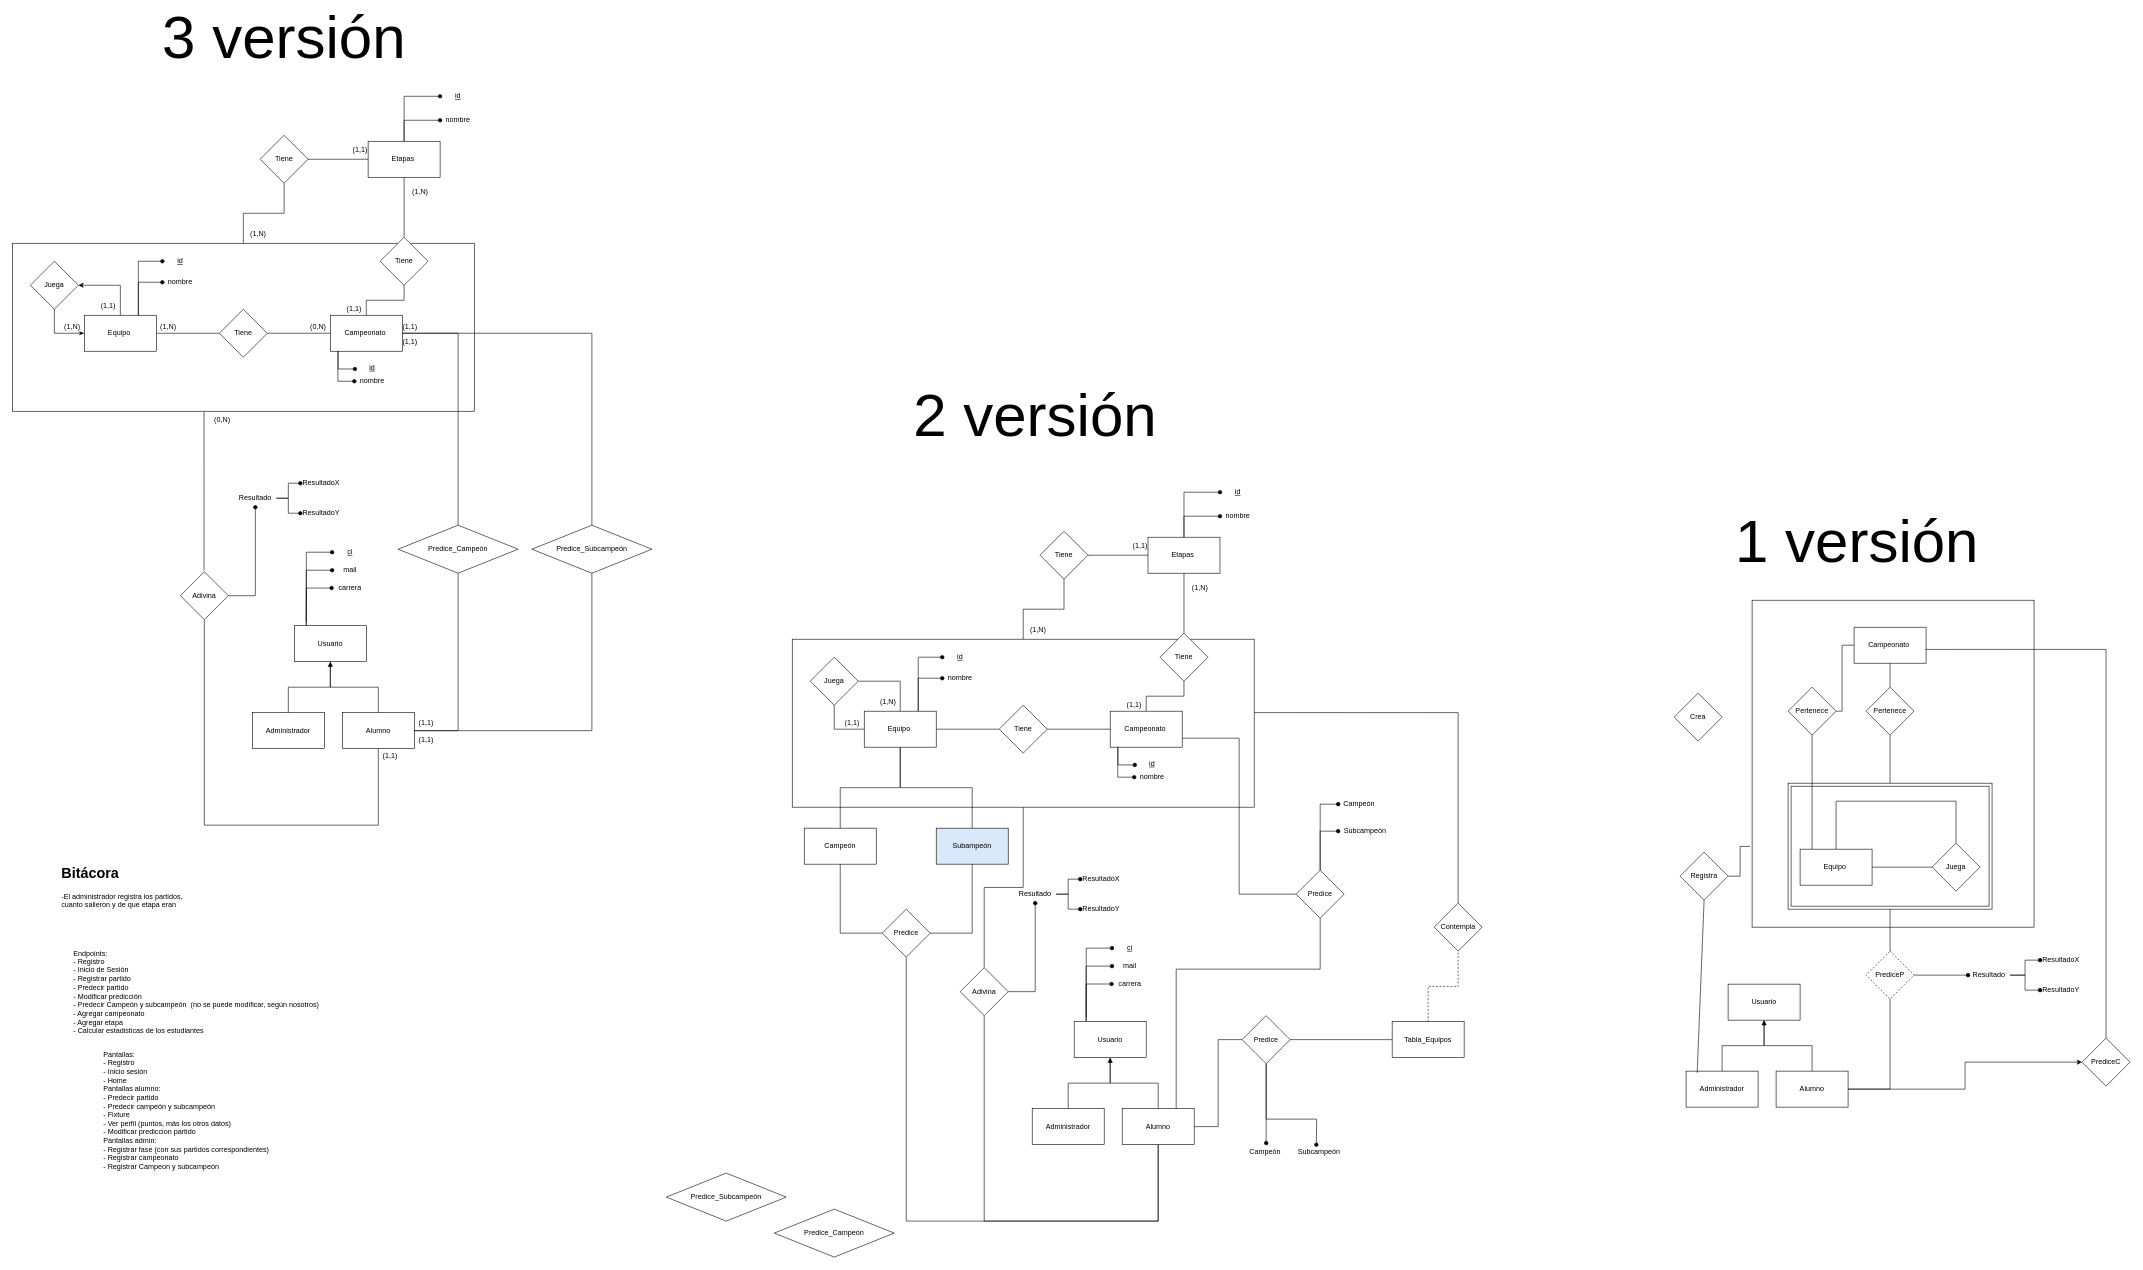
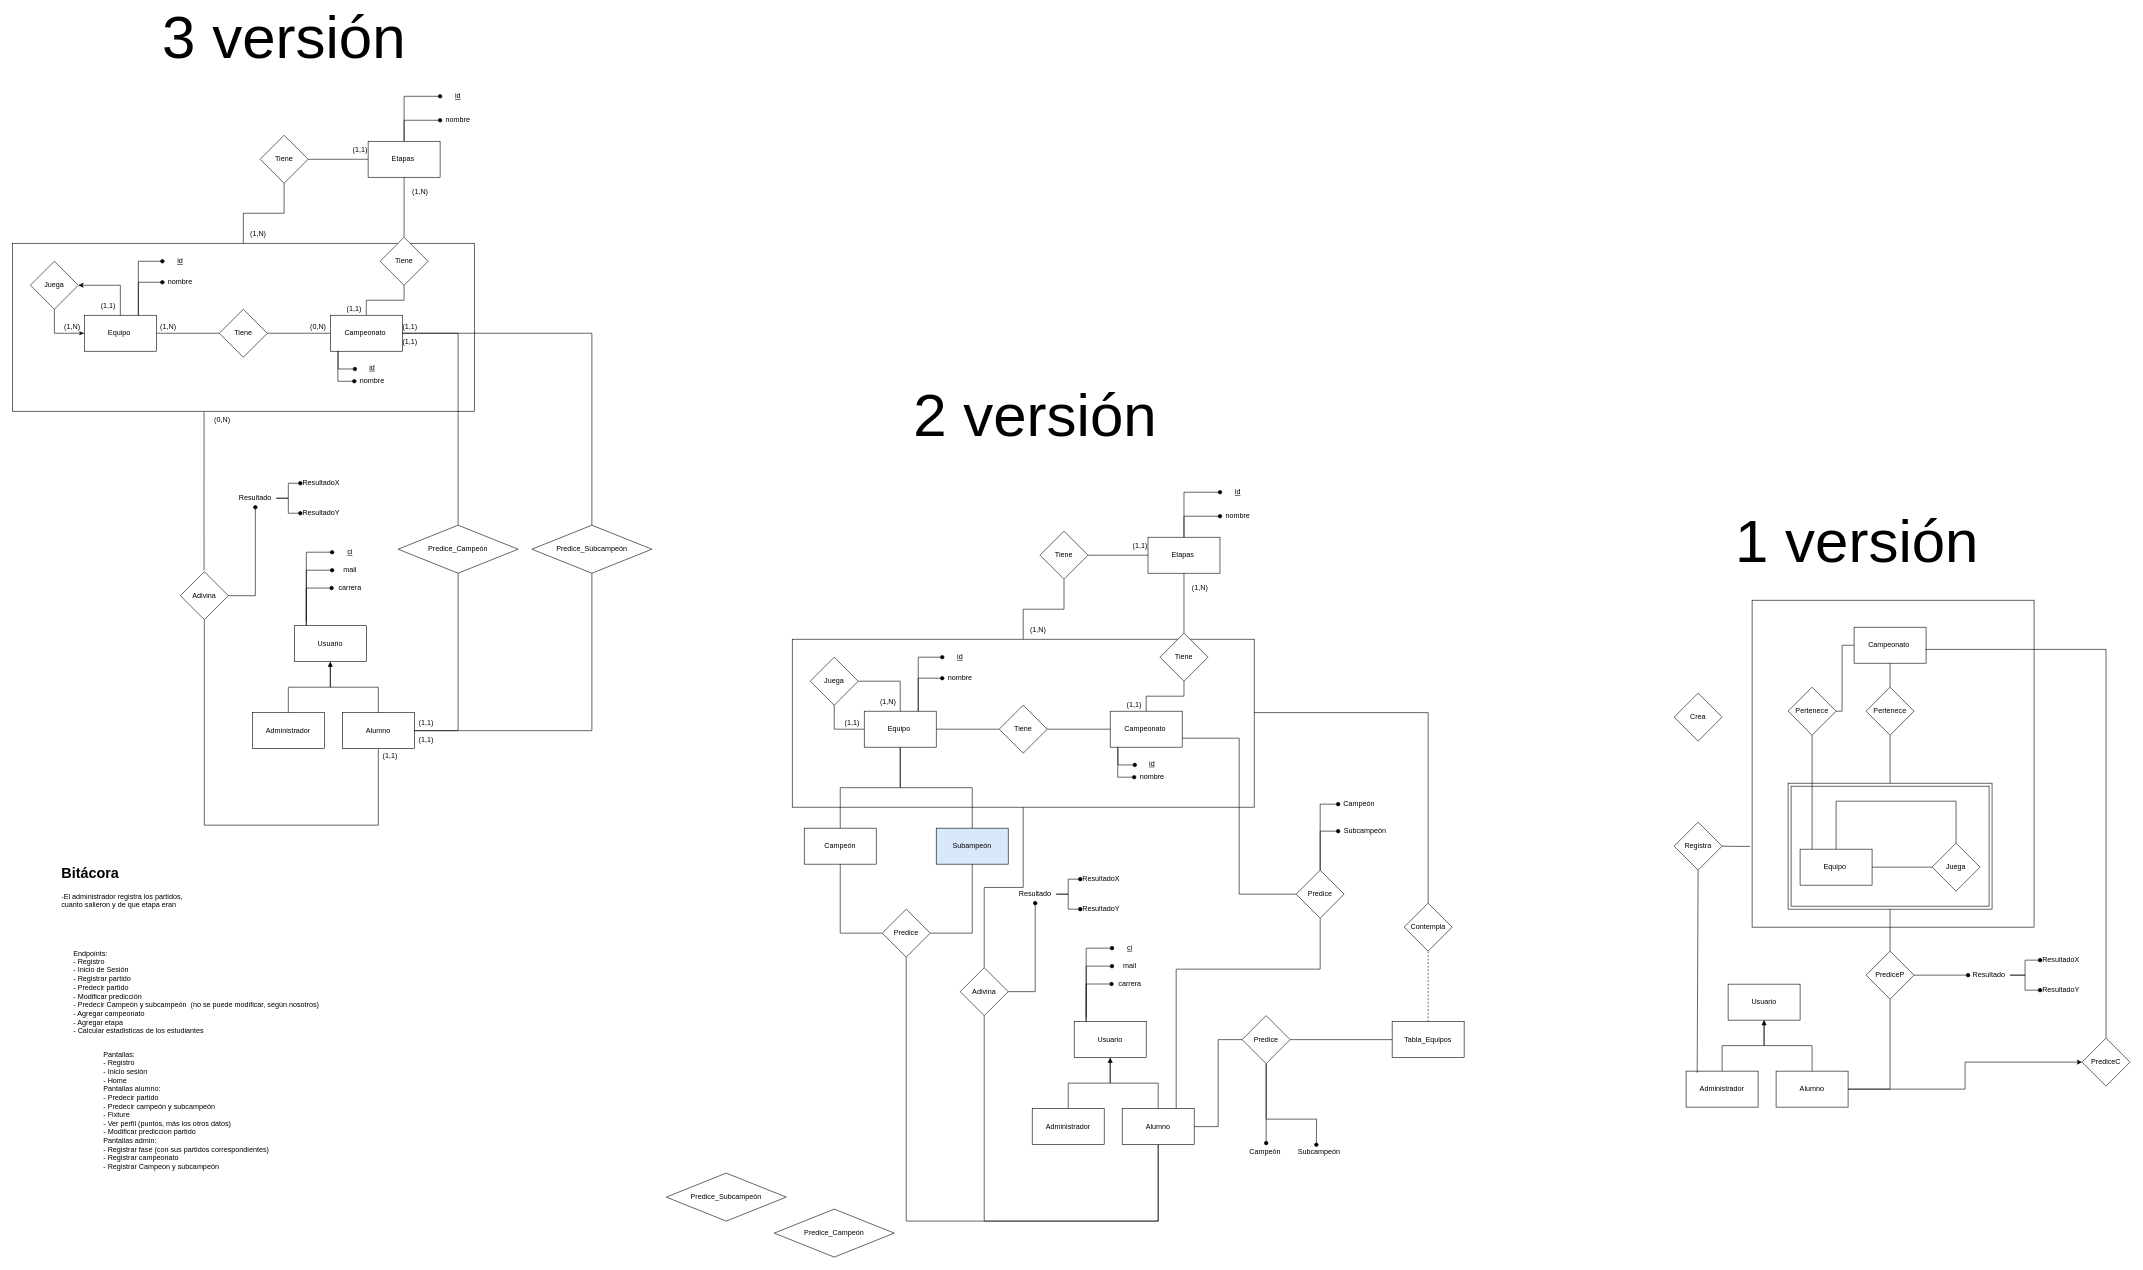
(1704, 876) -> (1698, 846)
(1458, 927) -> (1428, 927)
(1890, 975) -> (1890, 975)
